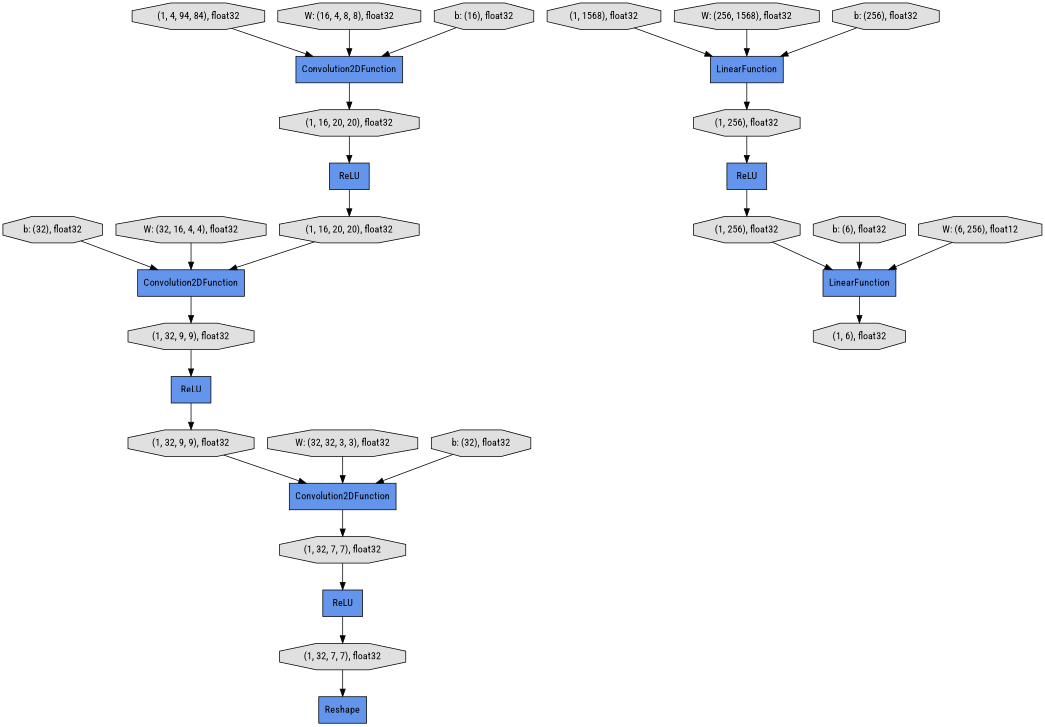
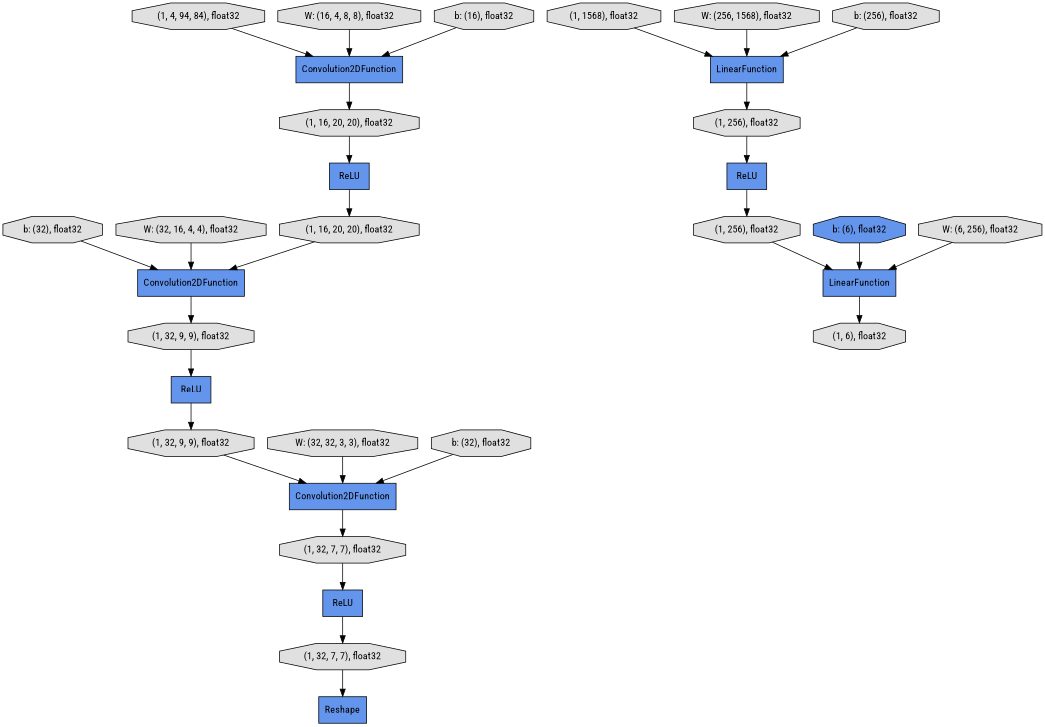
(859, 230) -> (859, 230)
(980, 230) -> (980, 230)
